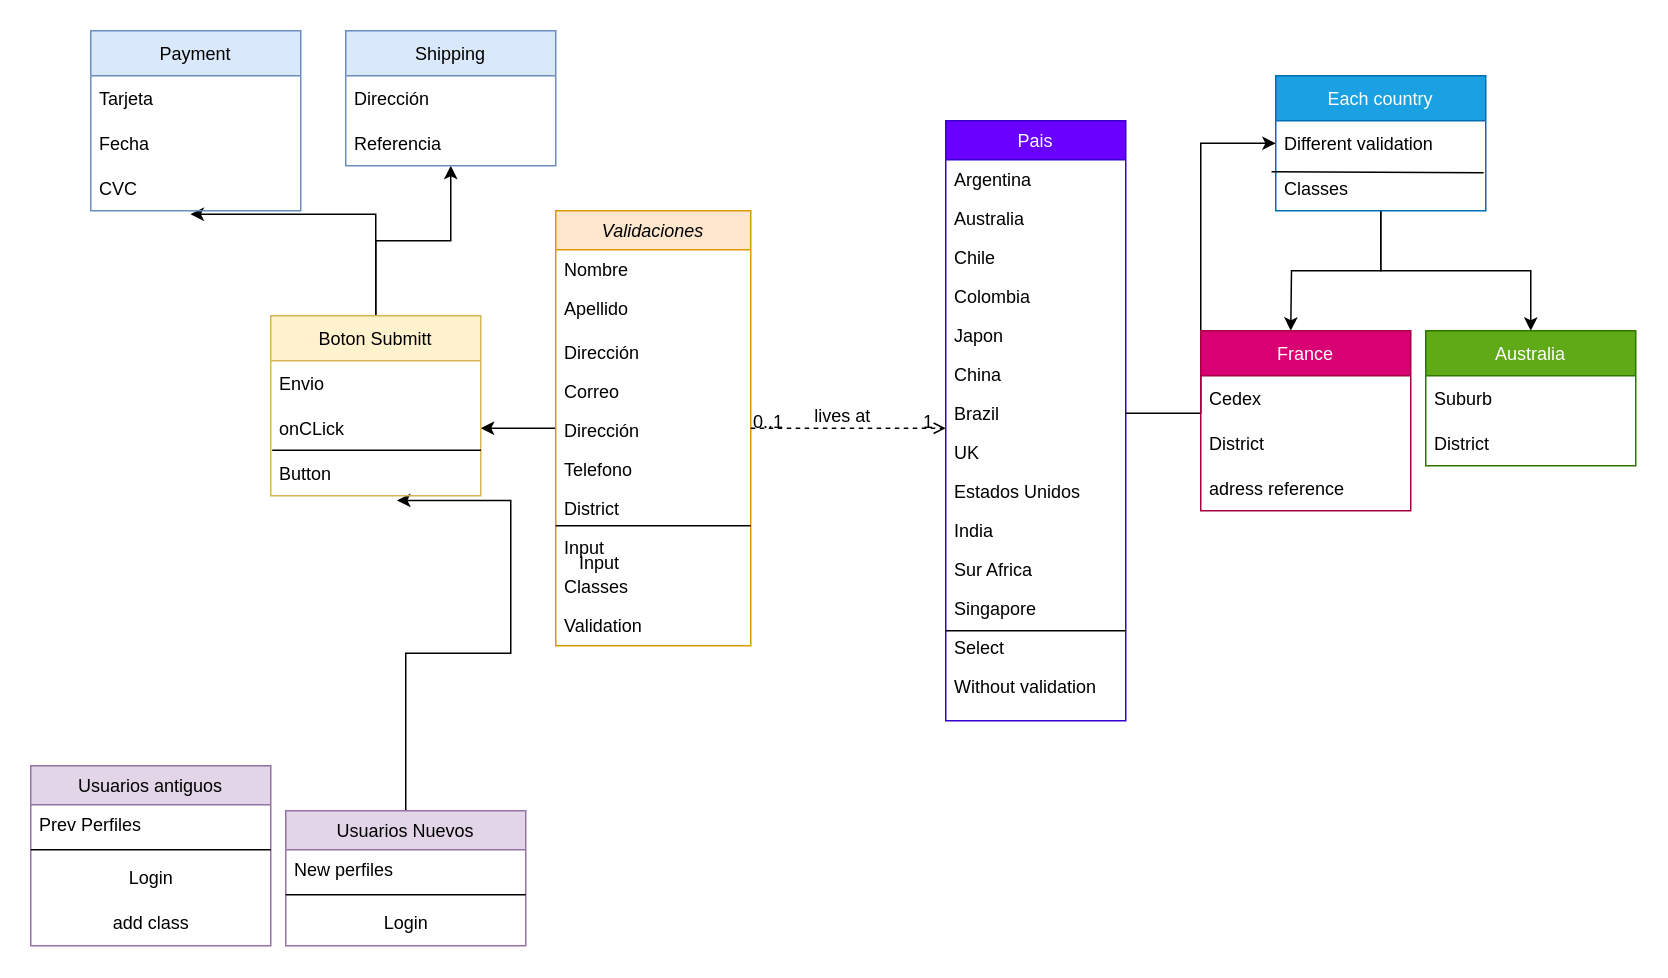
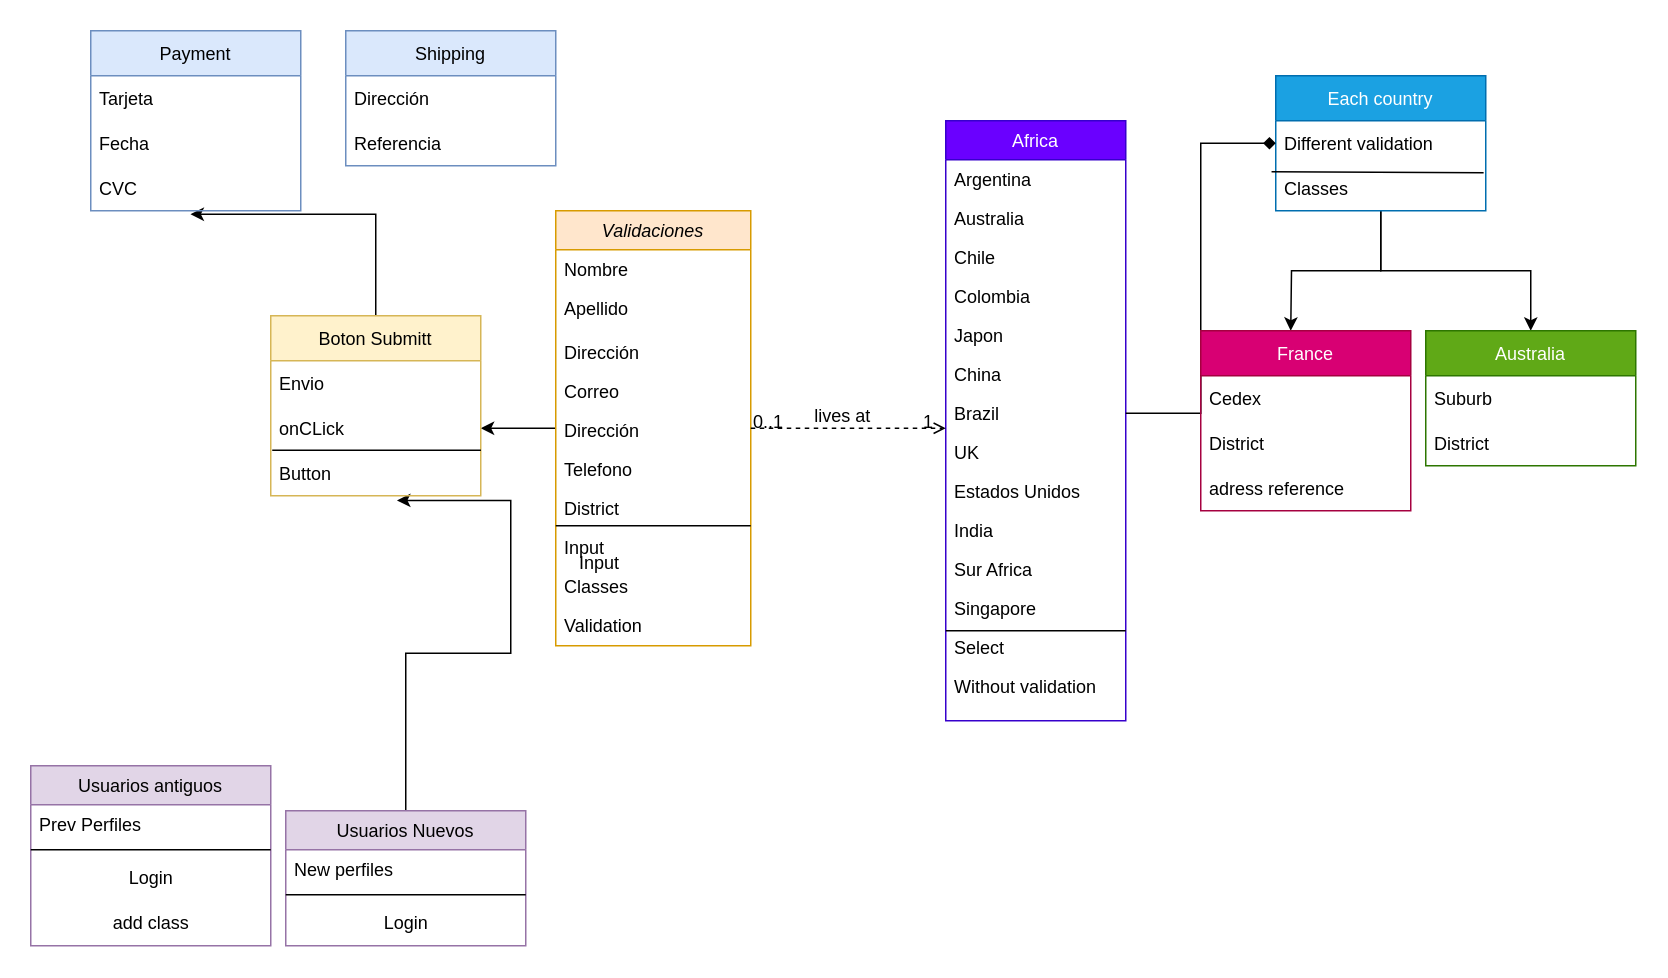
(1035, 141) -> (1035, 141)
(1264, 143) -> (1263, 143)
(446, 241) -> none
